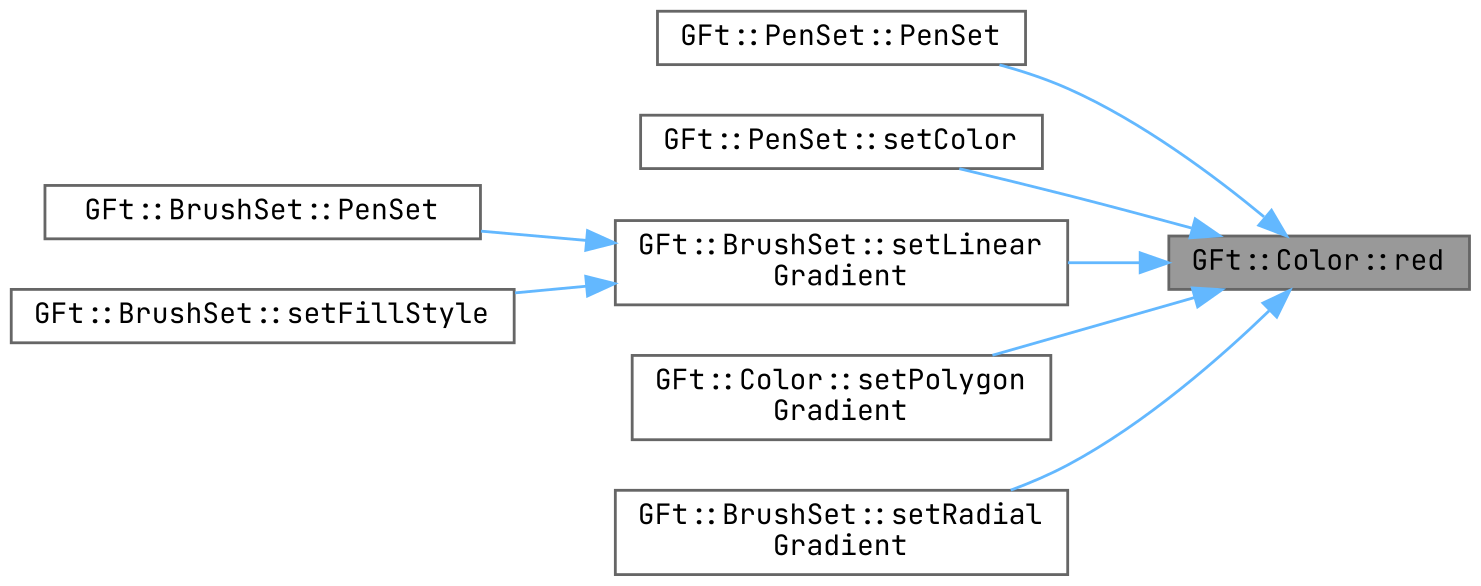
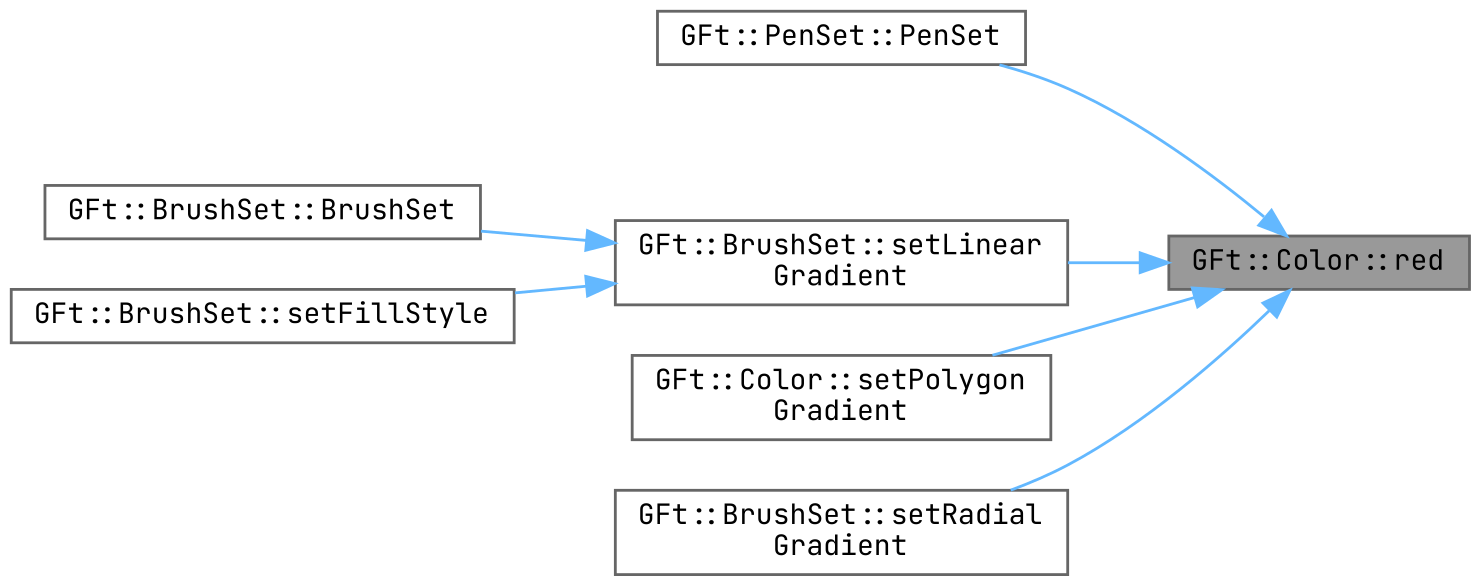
(842, 142) -> none
(263, 212) -> (263, 212)
